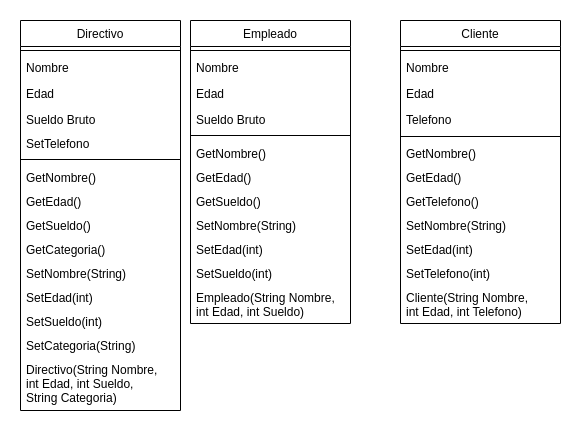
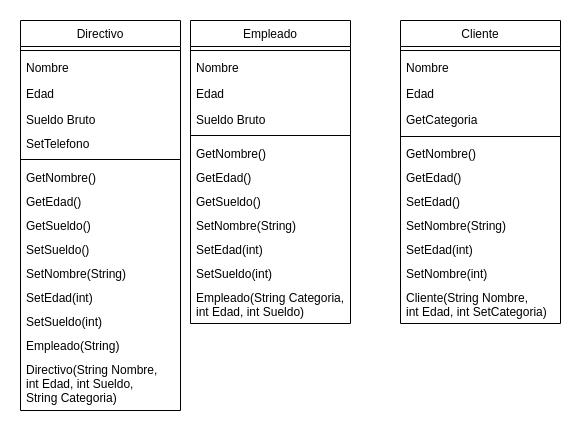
(431, 120) -> (445, 120)
(448, 202) -> (436, 202)
(71, 250) -> (61, 250)
(457, 274) -> (451, 274)
(267, 298) -> (276, 298)
(472, 298) -> (472, 298)
(90, 346) -> (77, 346)
